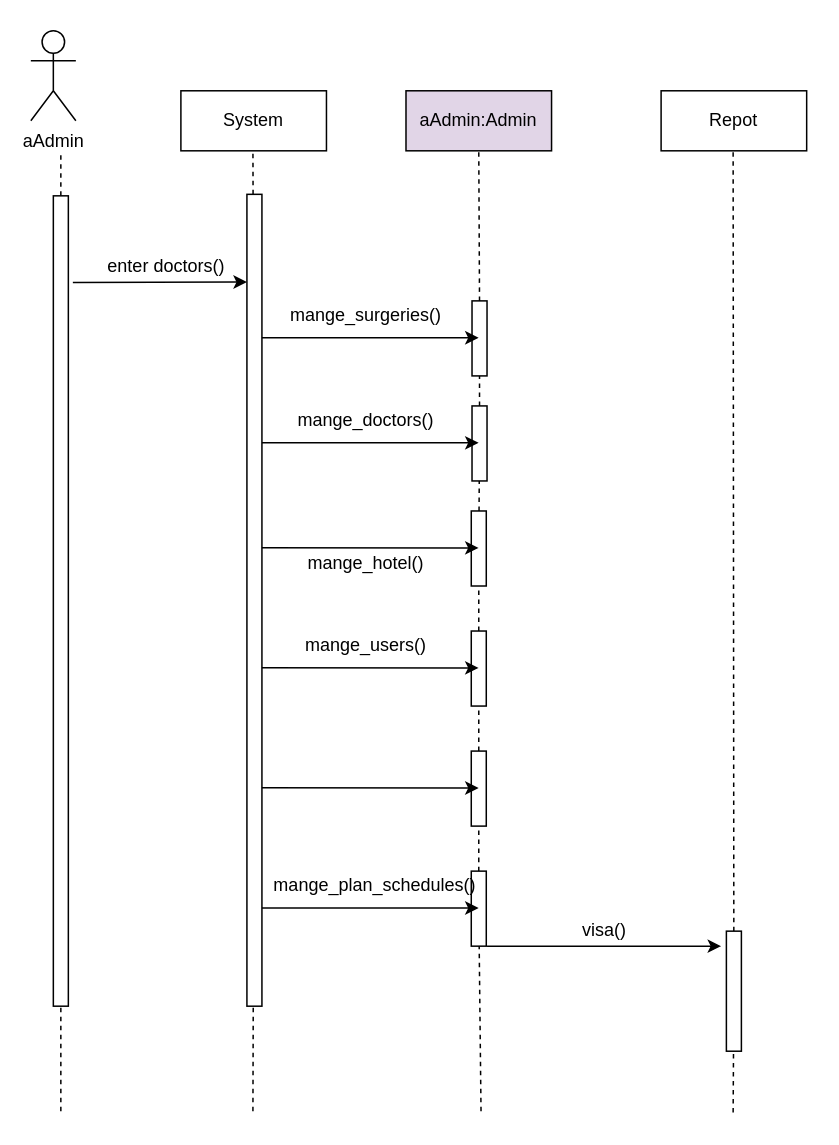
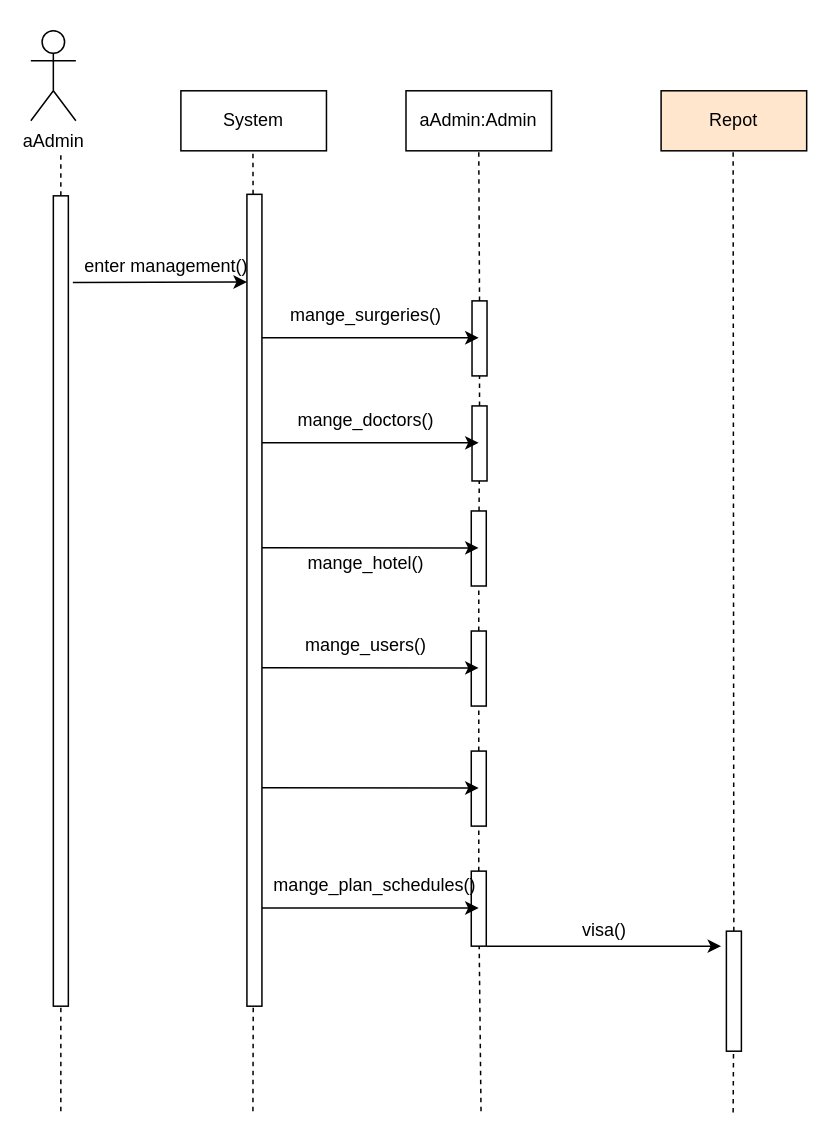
(479, 121) -> (479, 121)
(734, 121) -> (734, 121)
(167, 266) -> (167, 266)
